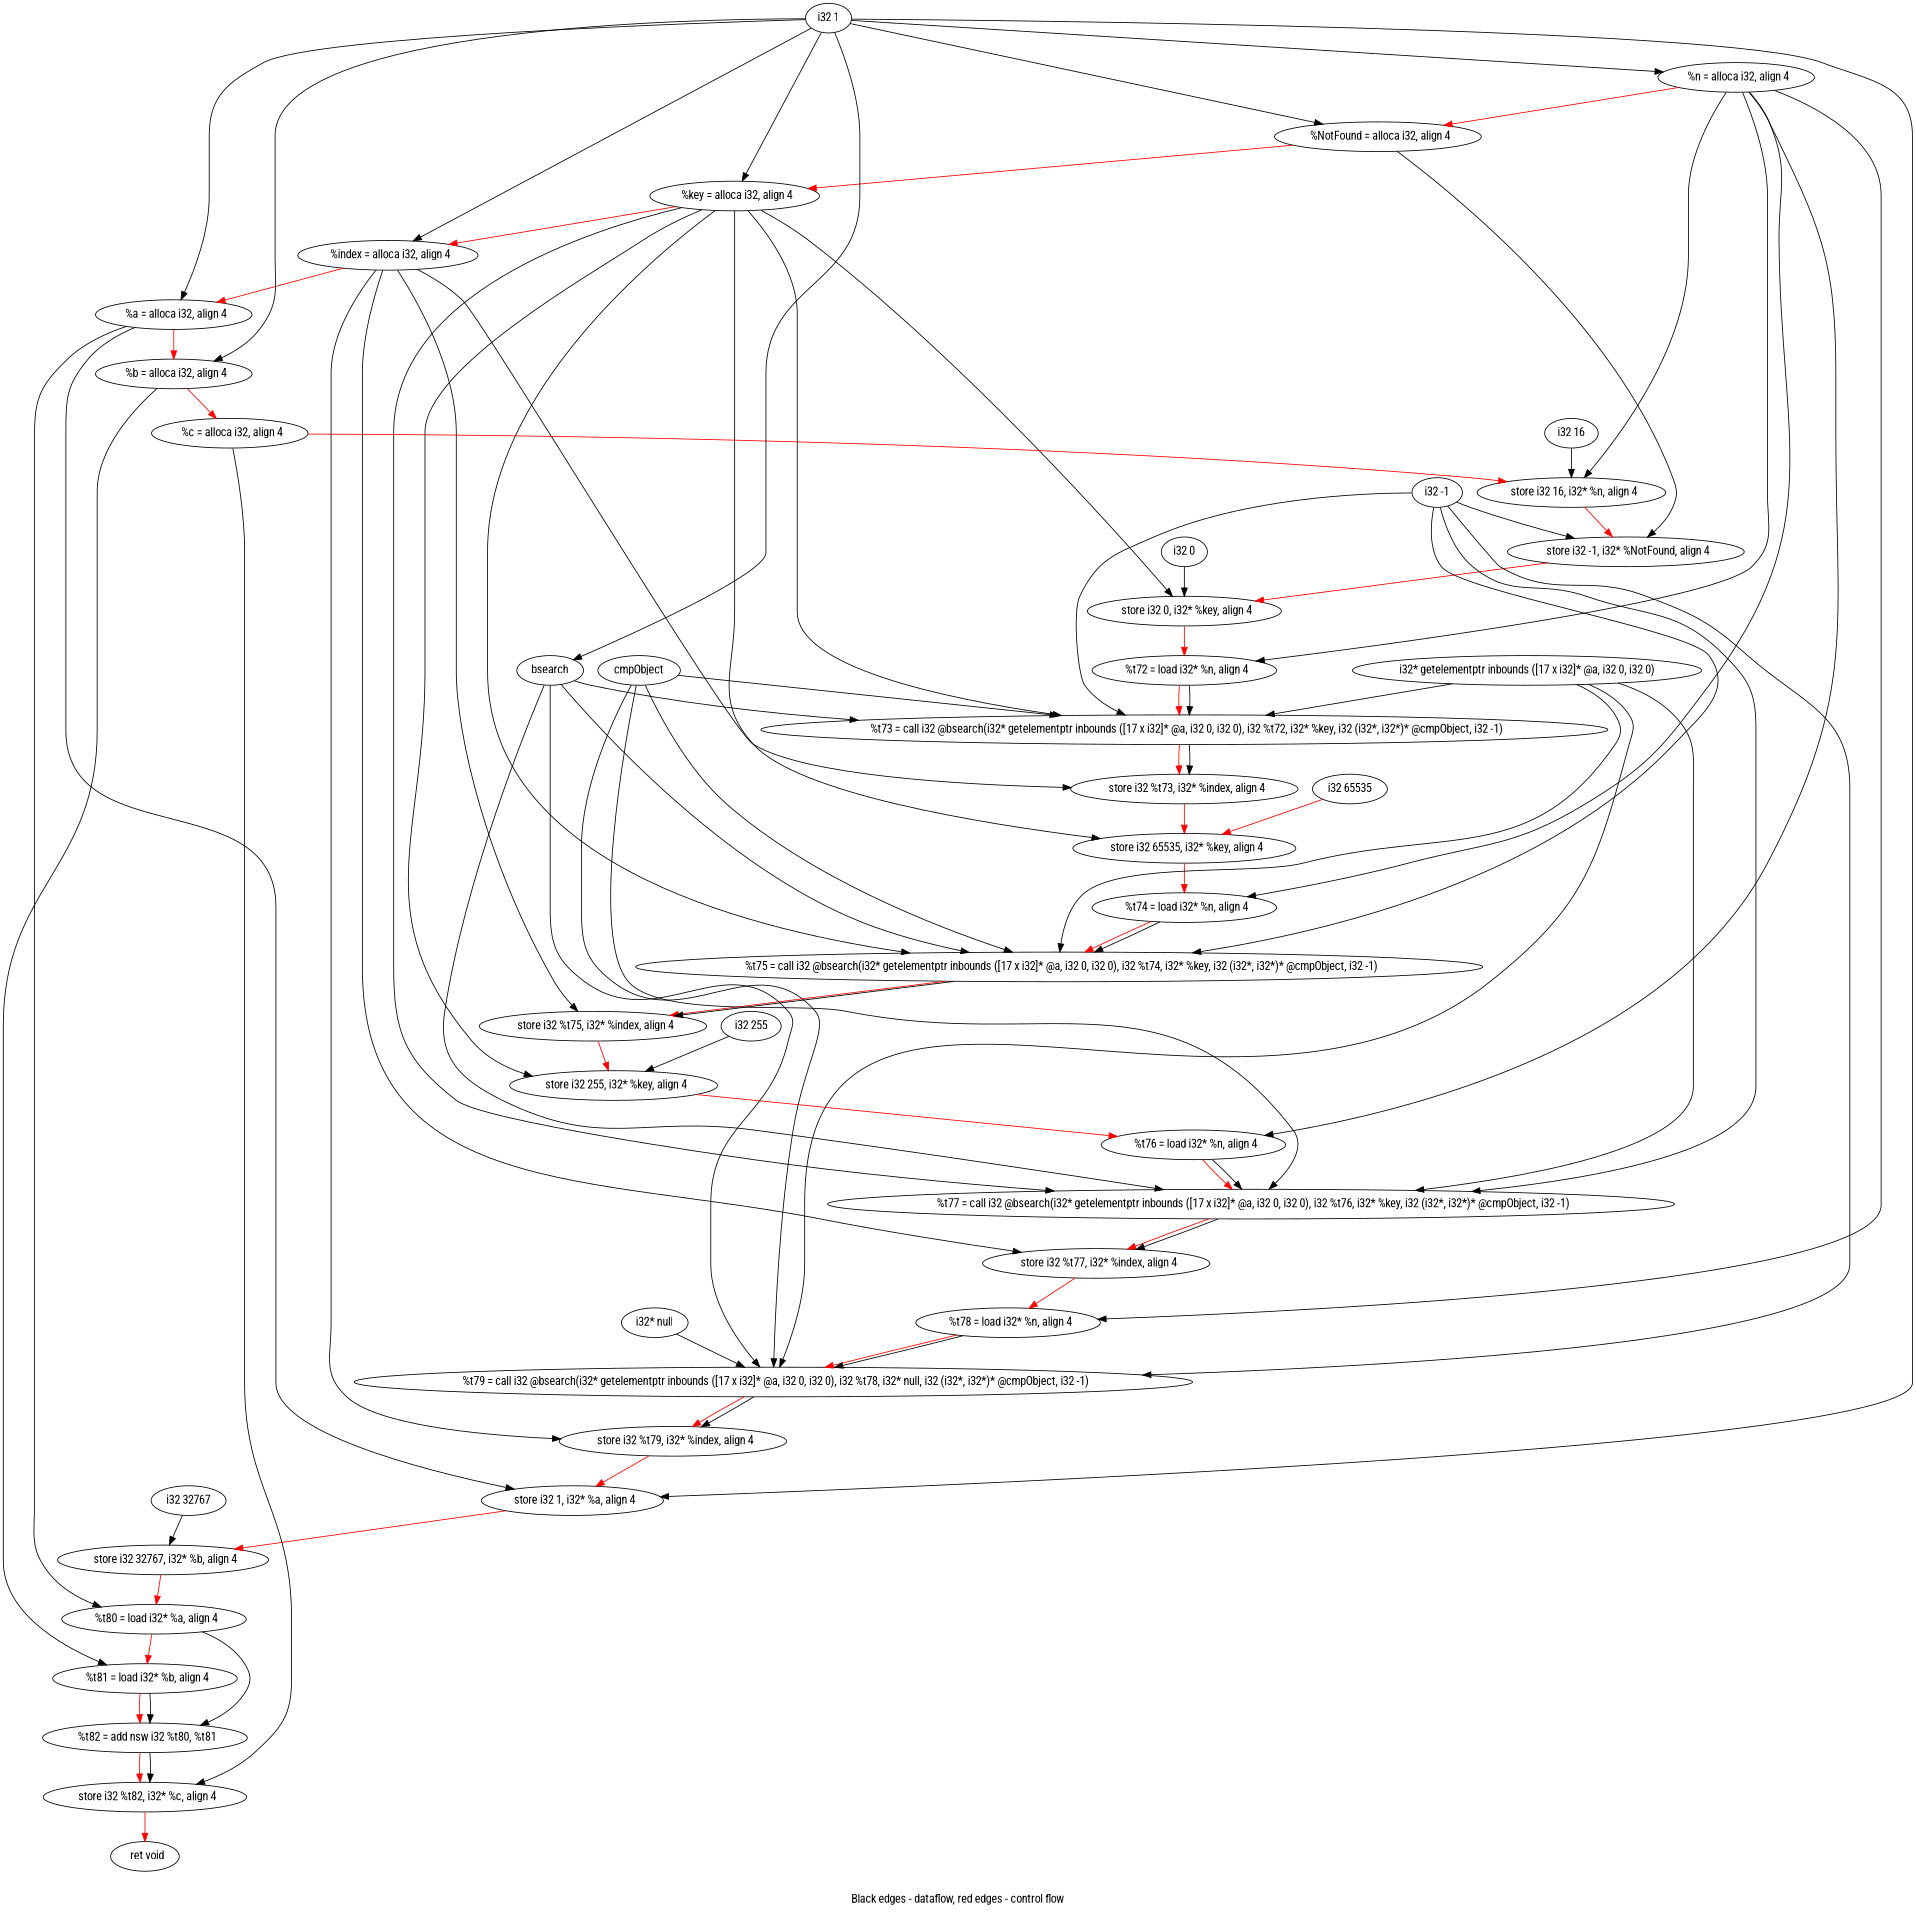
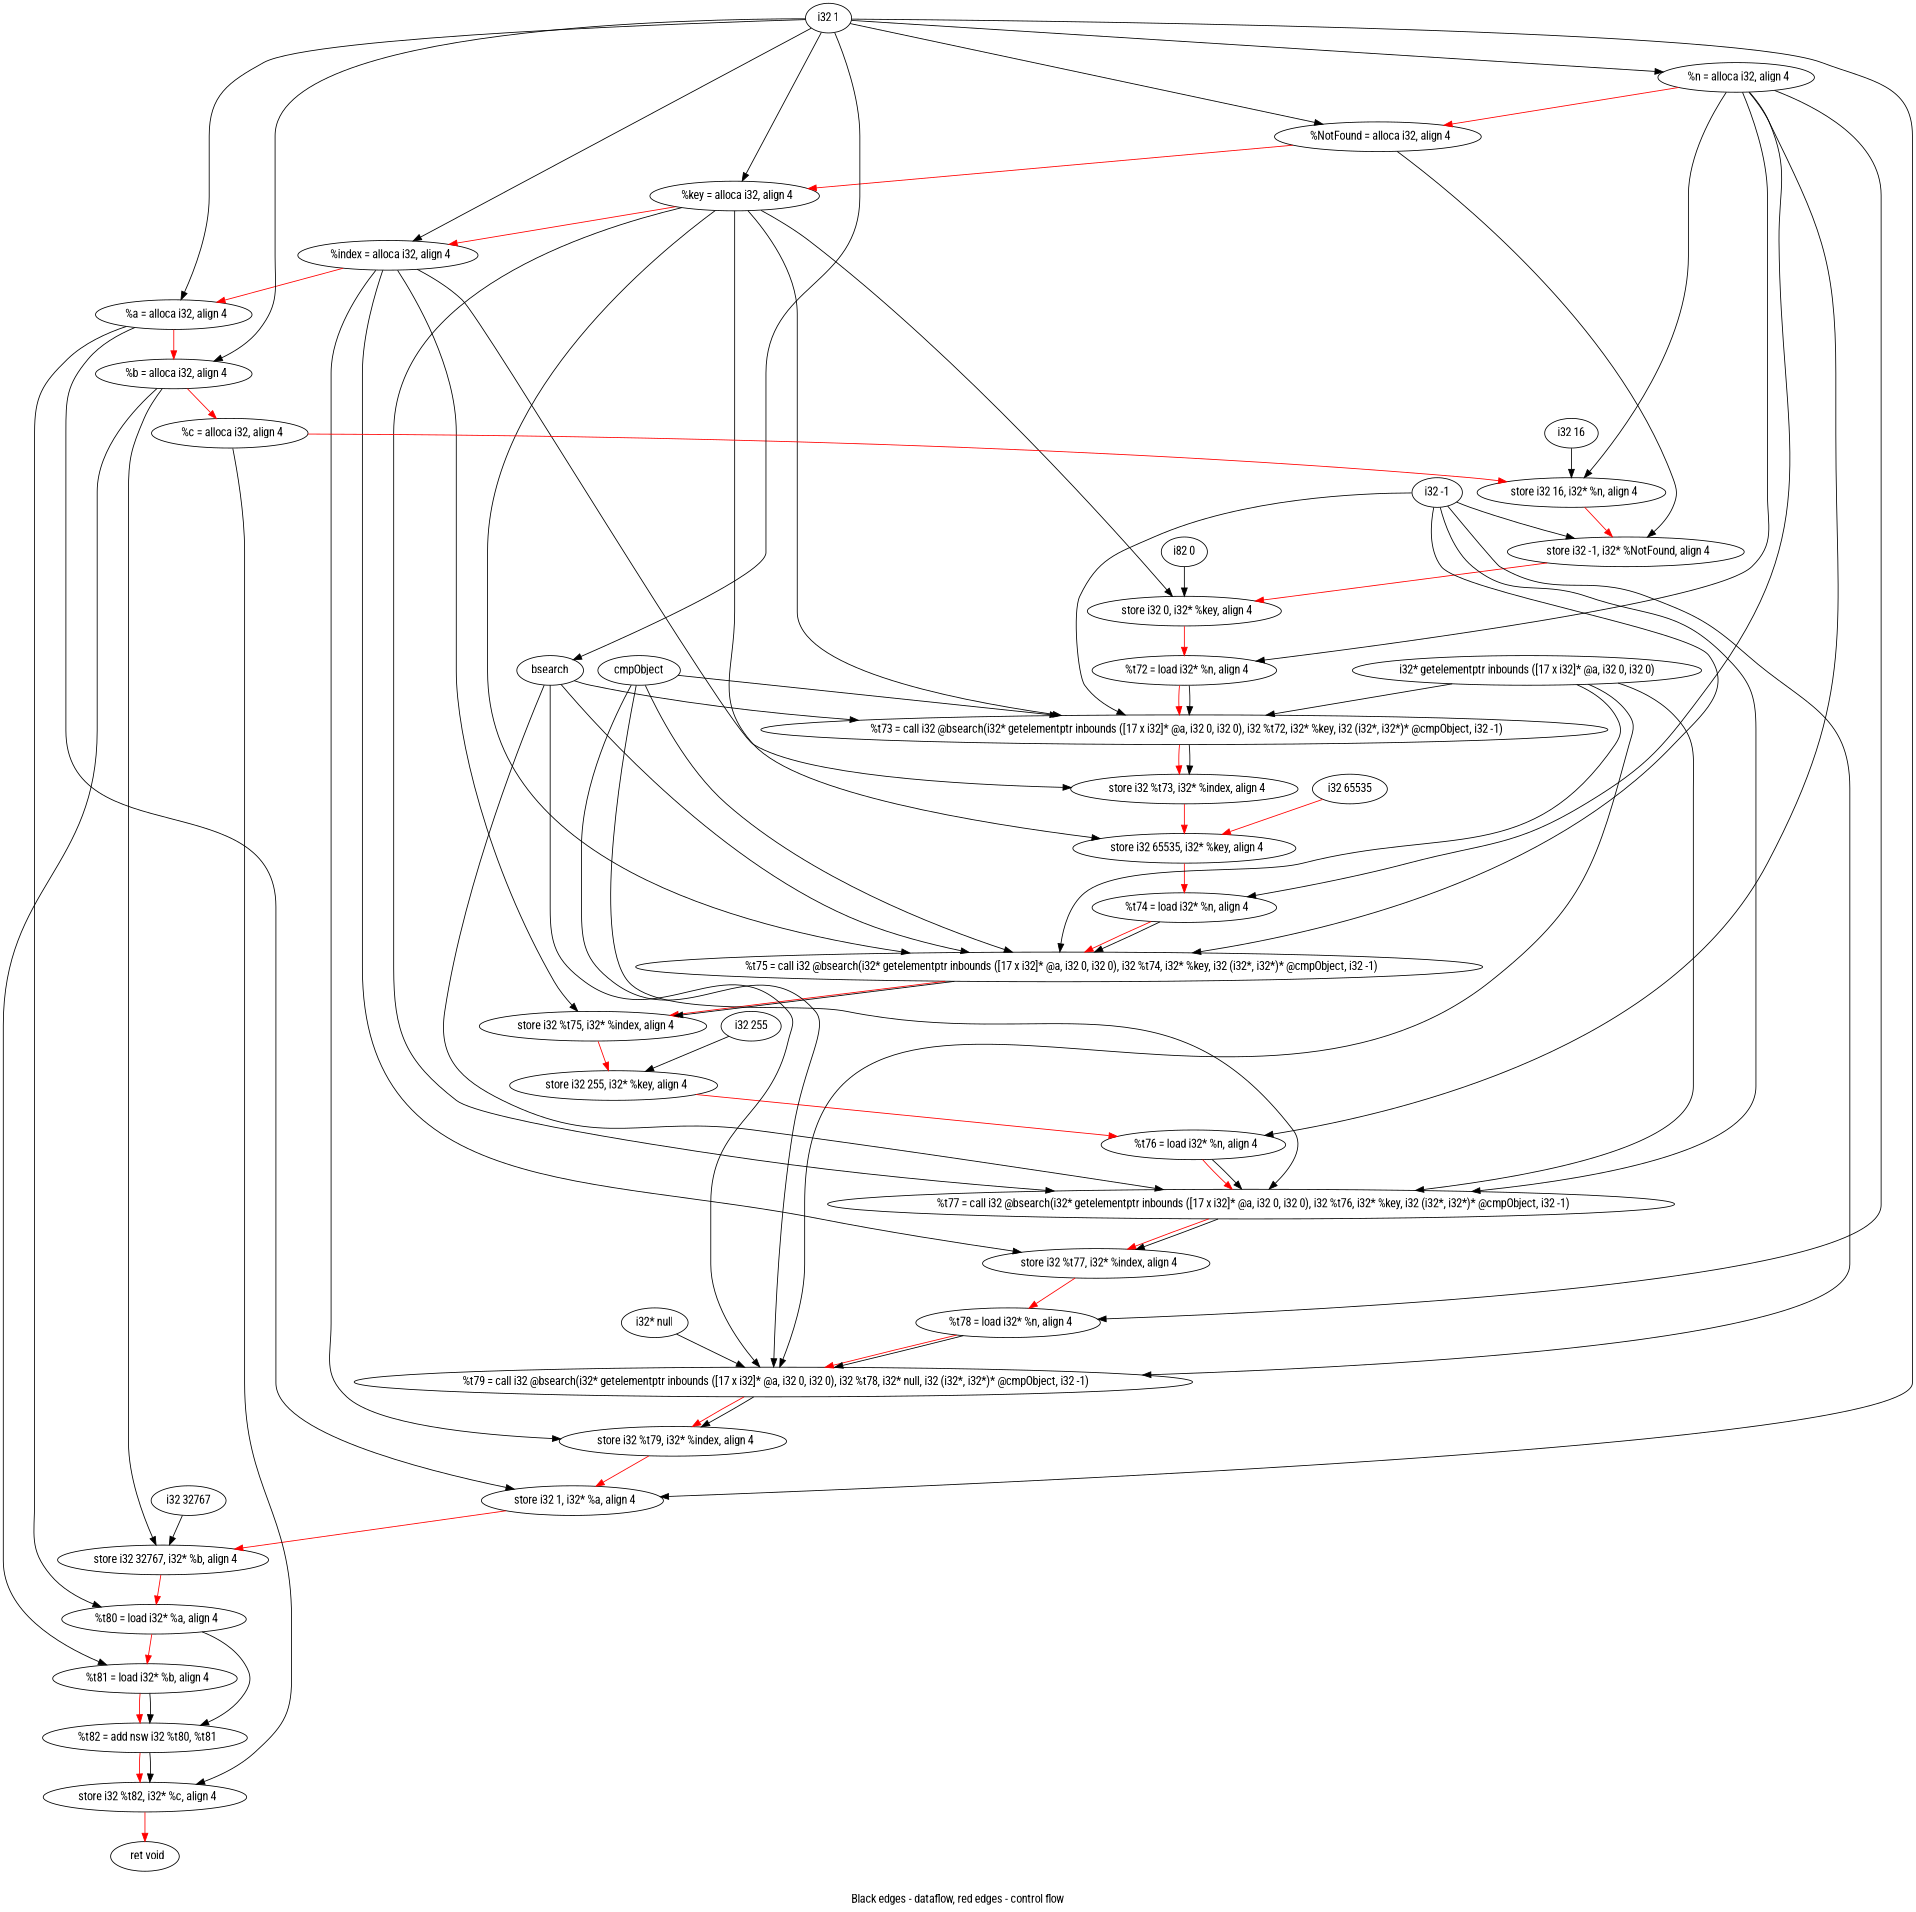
(1184, 552) -> (1184, 552)
(425, 595) -> none
none -> (128, 961)
